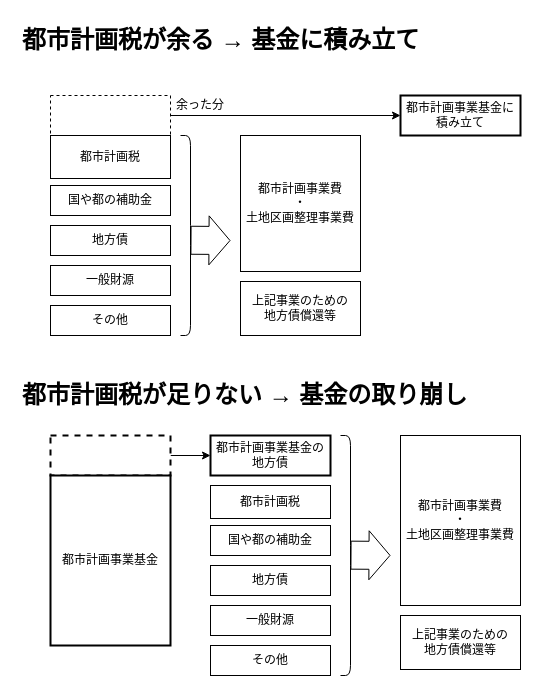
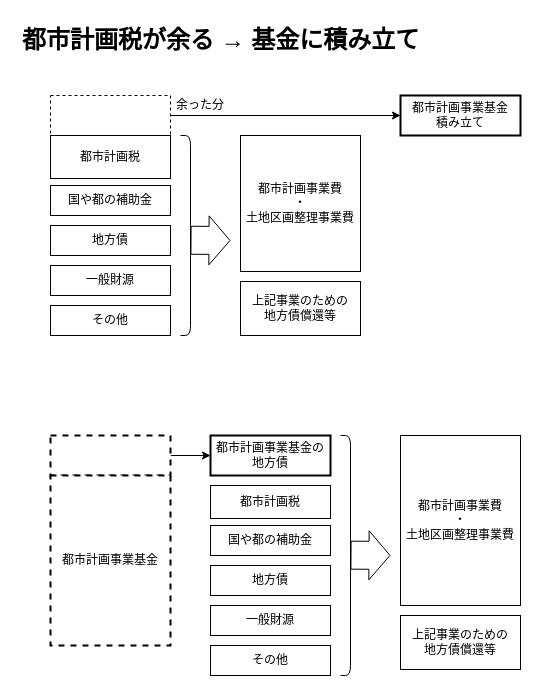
(461, 116) -> (461, 116)
(256, 396) -> none
(111, 561) -> (111, 561)
